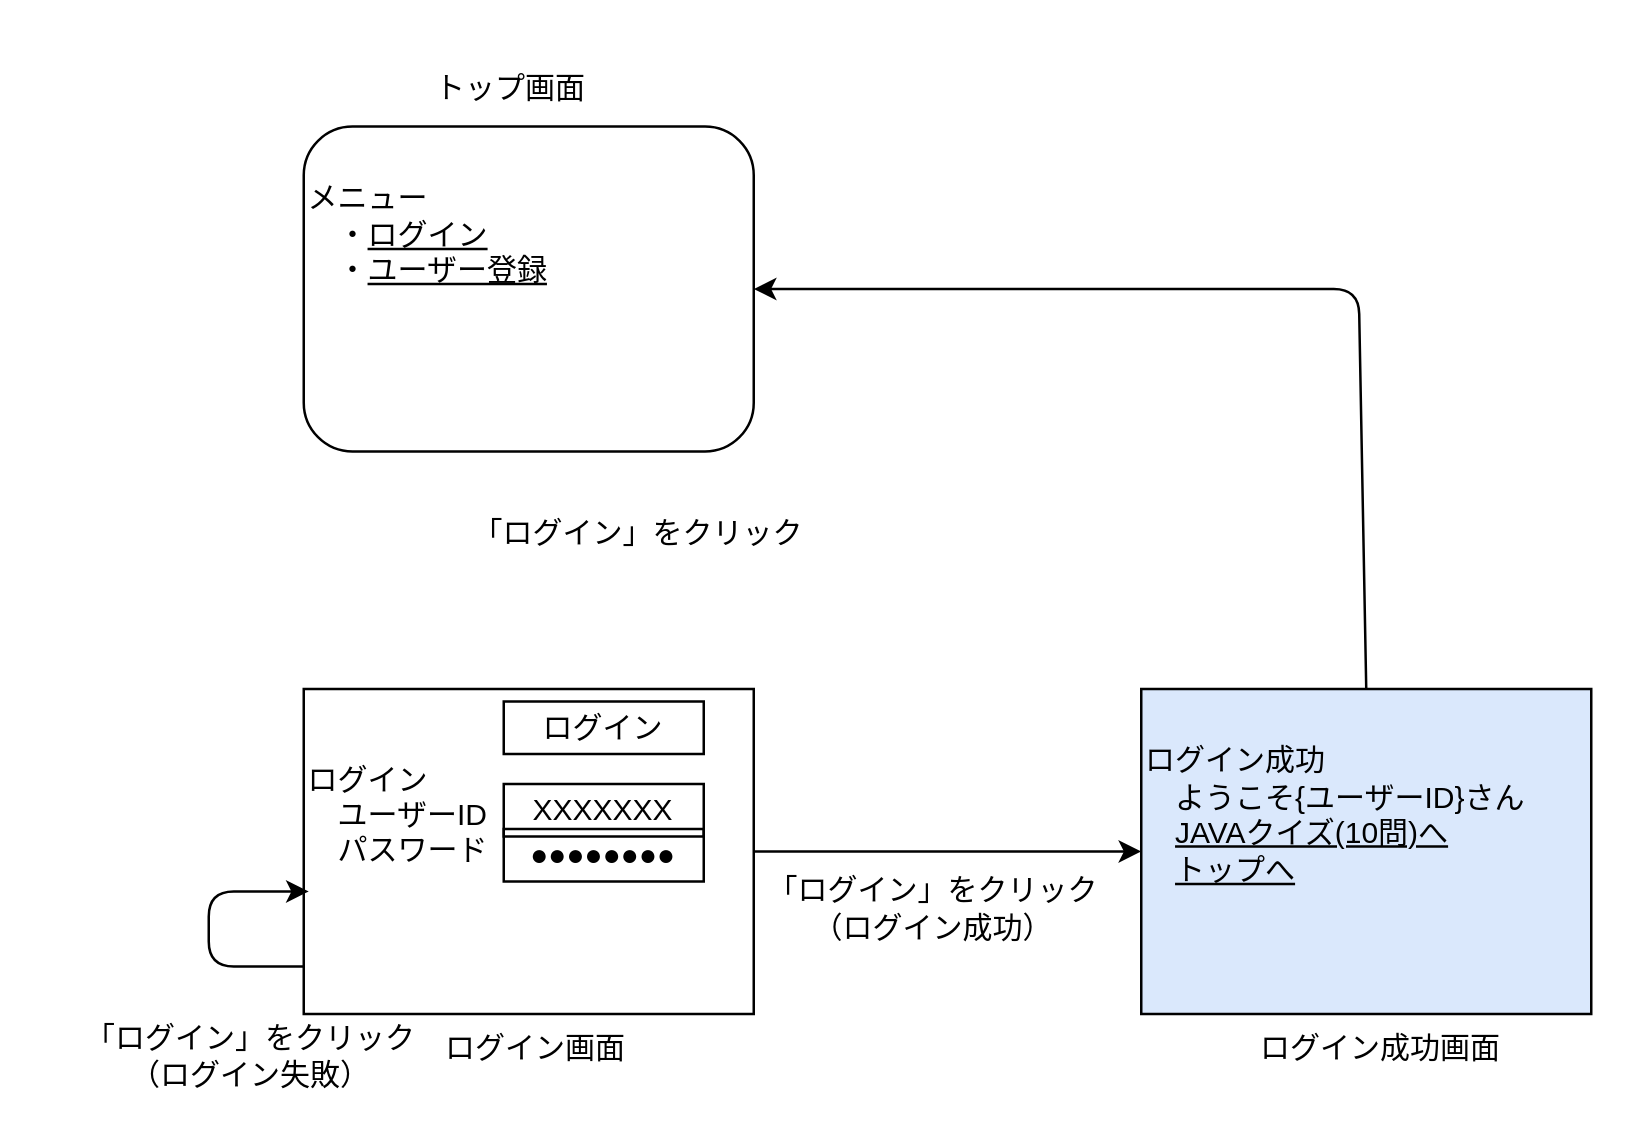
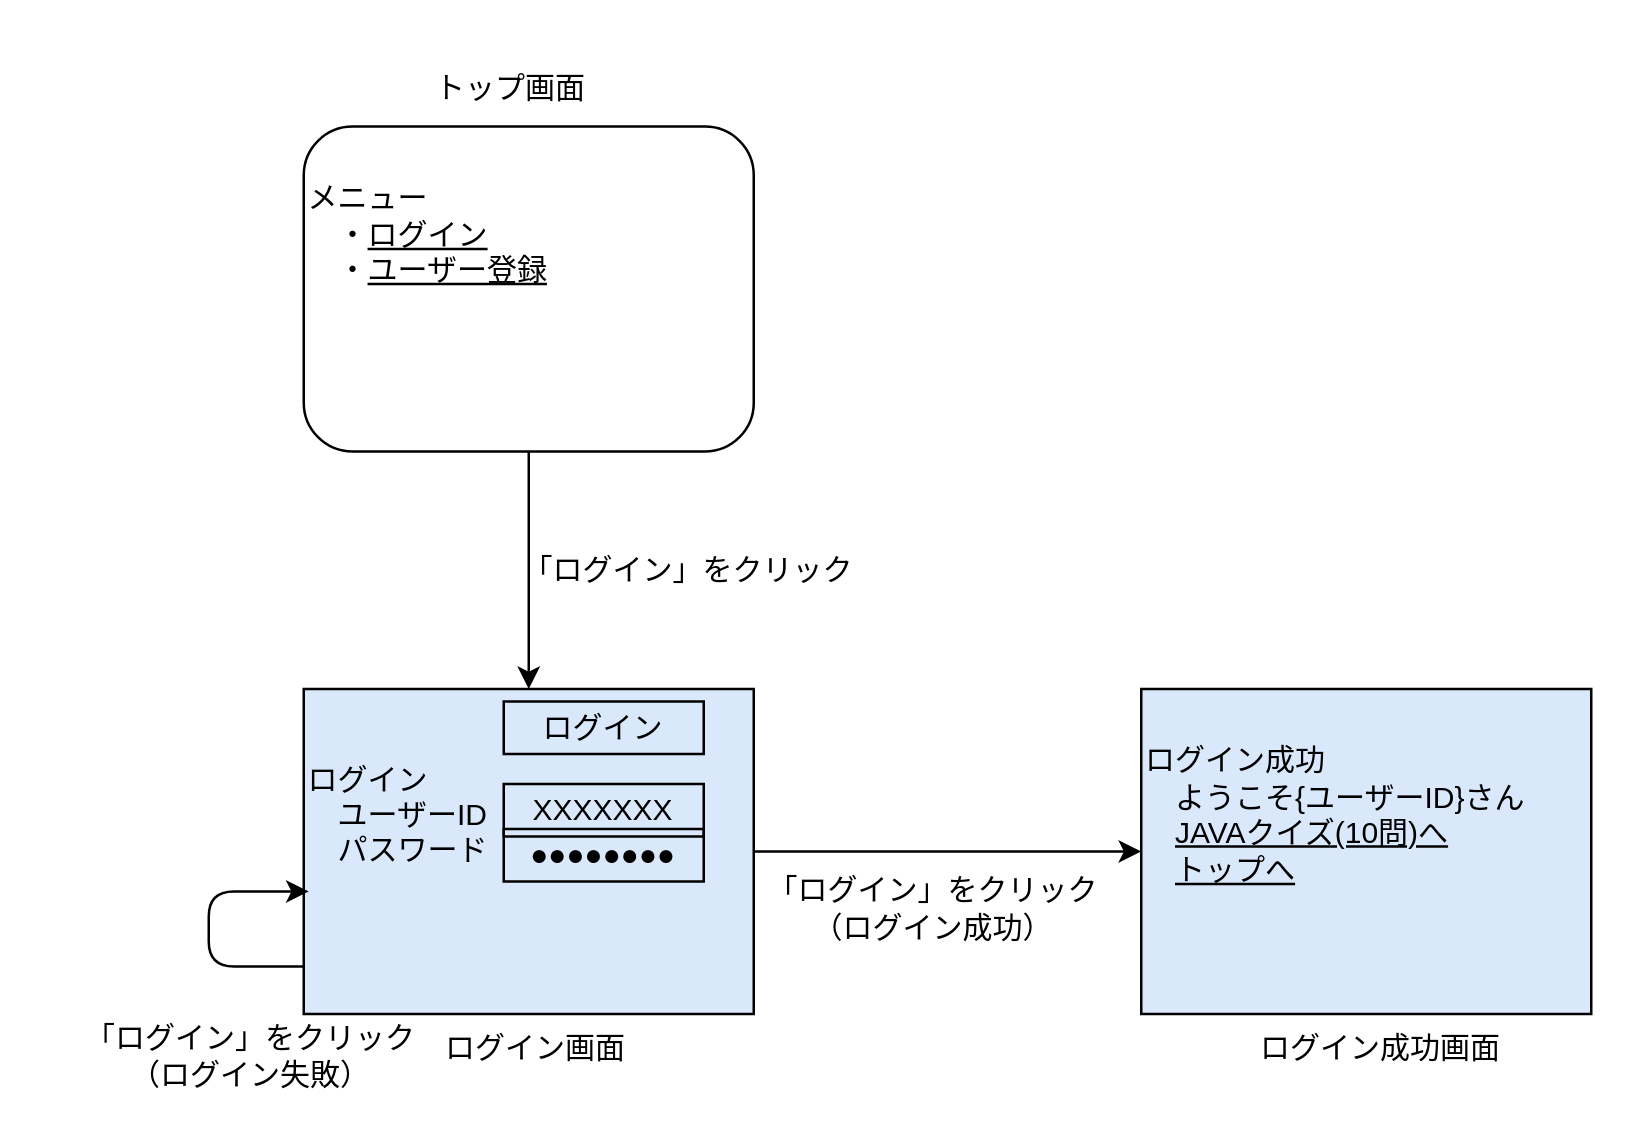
(1257, 289) -> none
(639, 534) -> (689, 571)
none -> (529, 562)
(529, 851) -> (529, 851)
